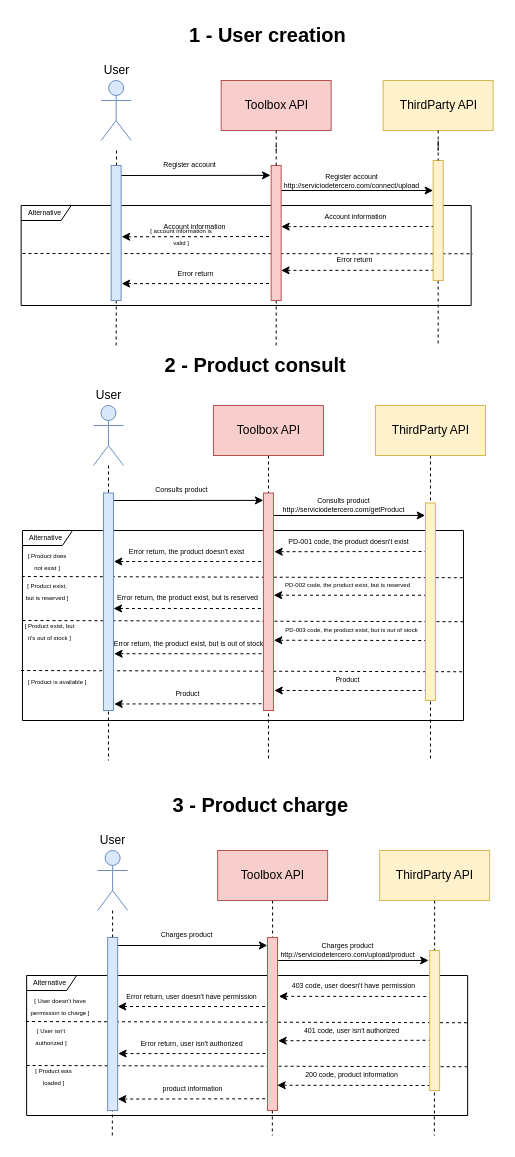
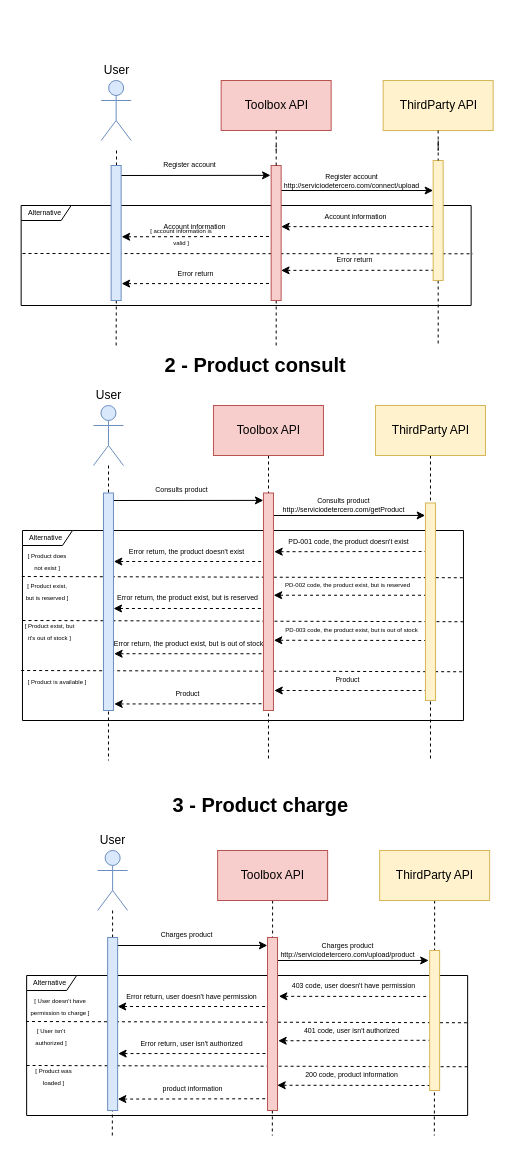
(280, 36) -> none
